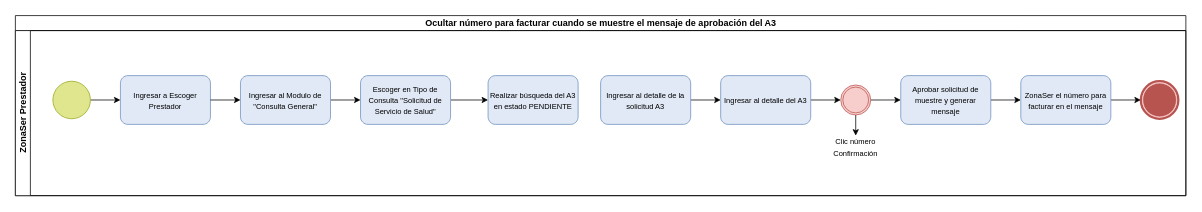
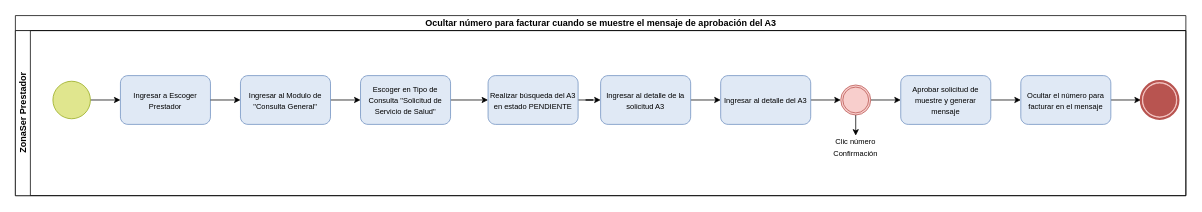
none -> (590, 100)
(1065, 100) -> (1065, 100)
